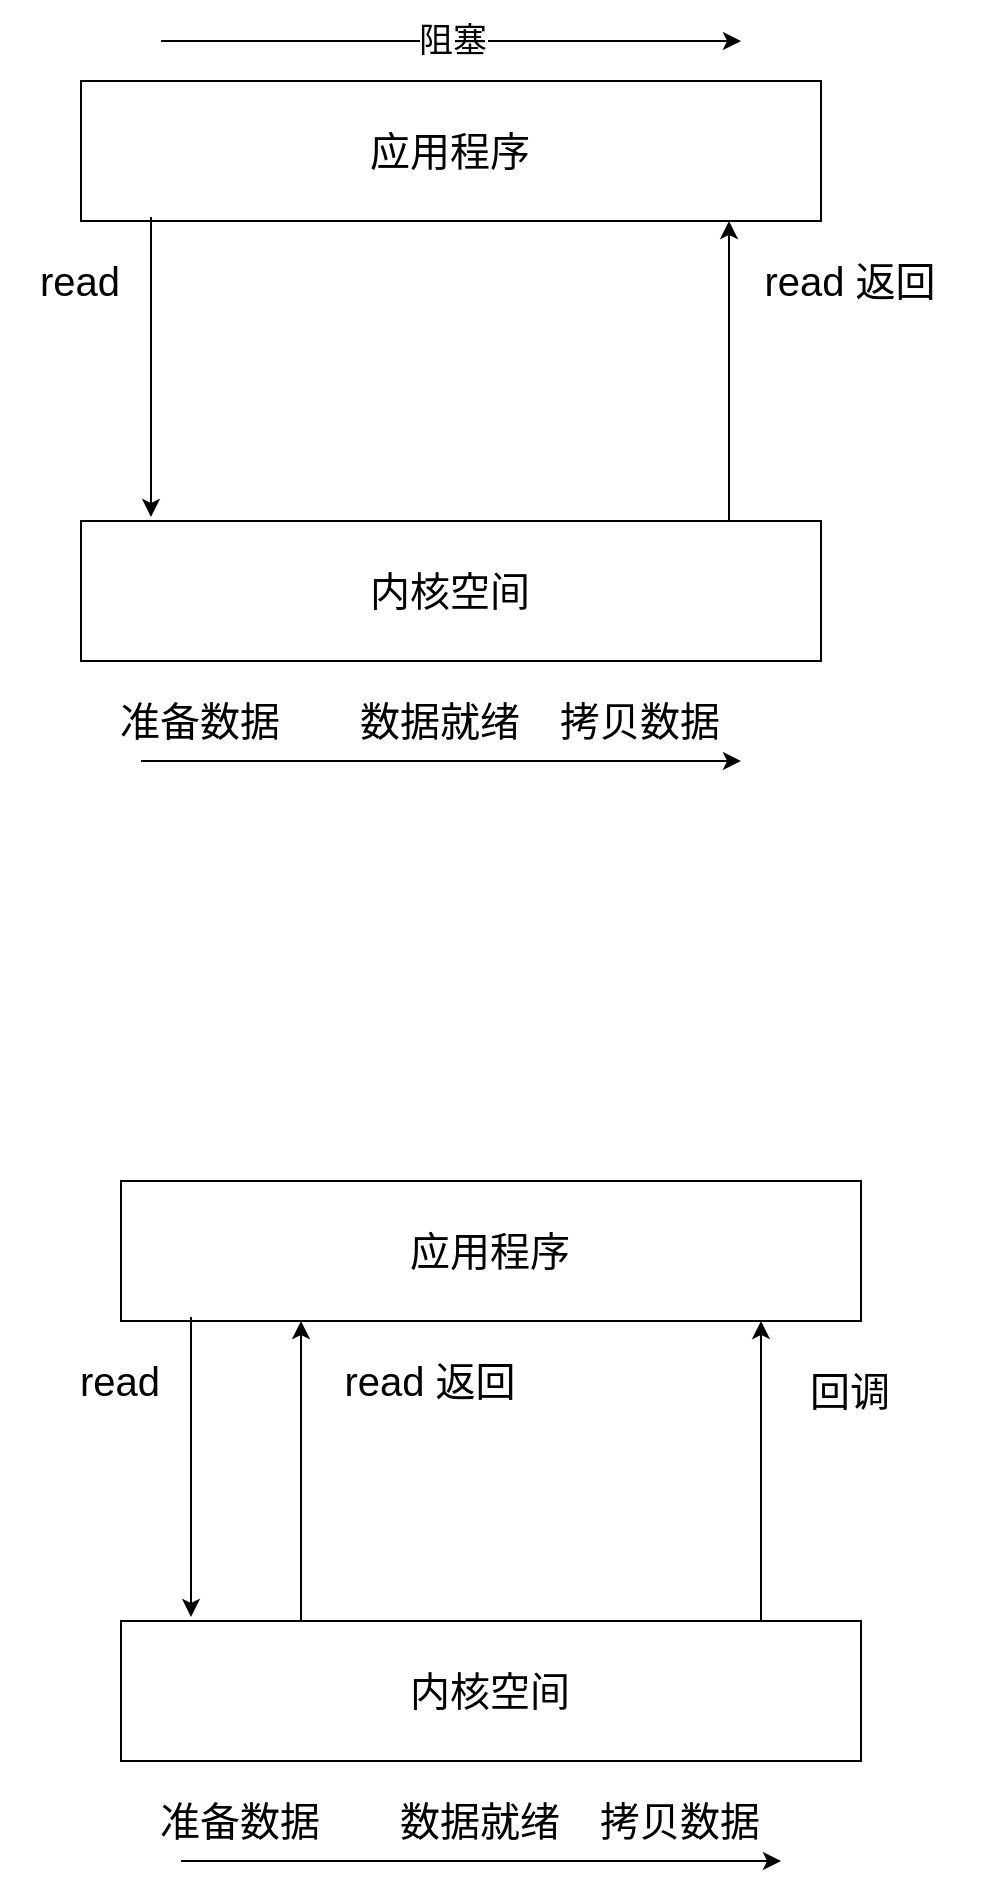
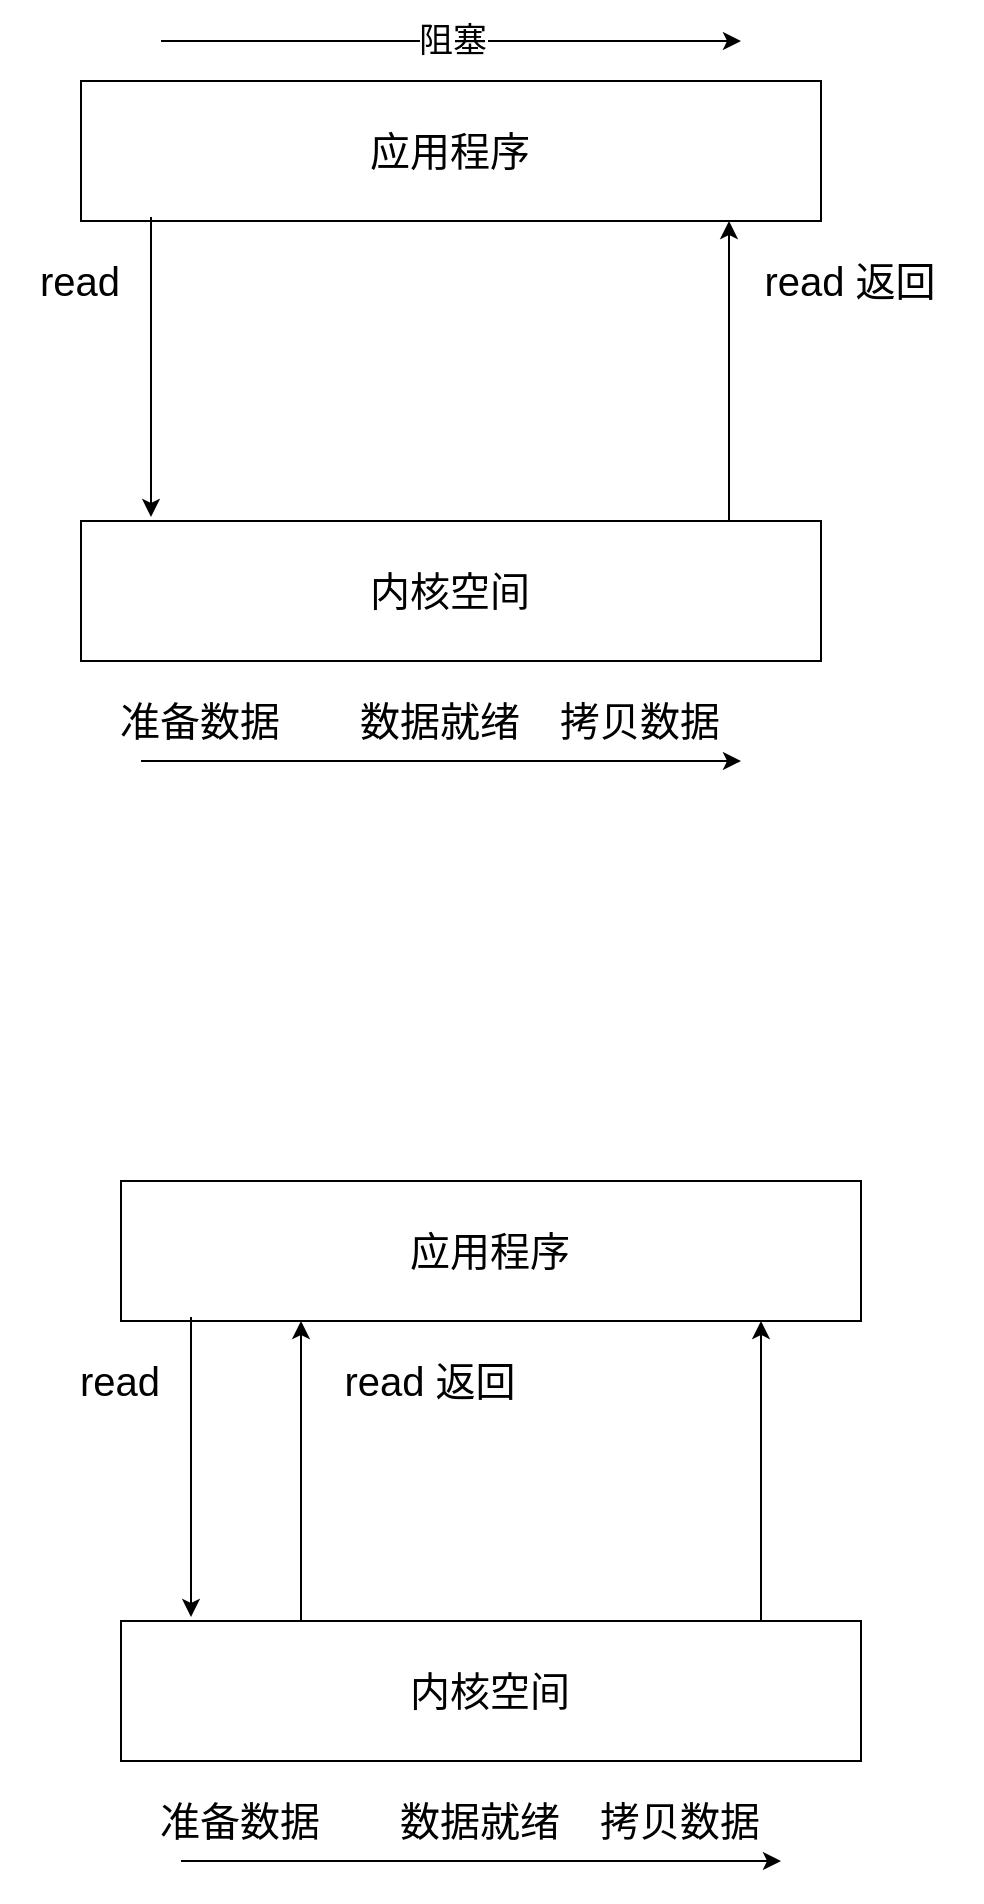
(851, 1391) -> none
